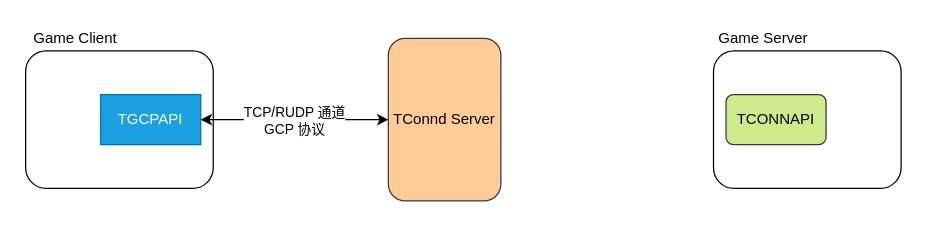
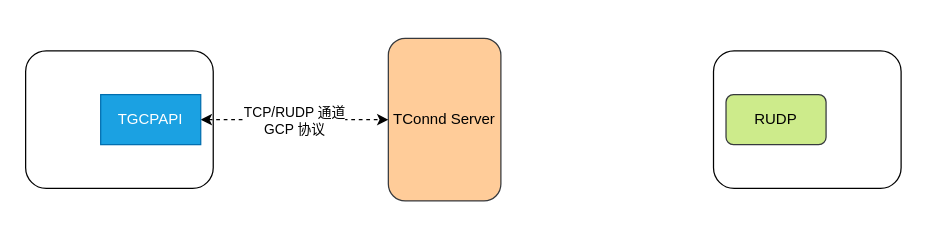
(76, 38) -> none
(763, 38) -> none
(363, 119) -> (363, 119)
(776, 119) -> (776, 119)
